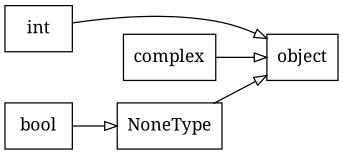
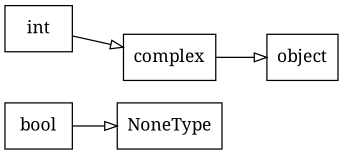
(165, 17) -> (92, 40)
(235, 92) -> none
